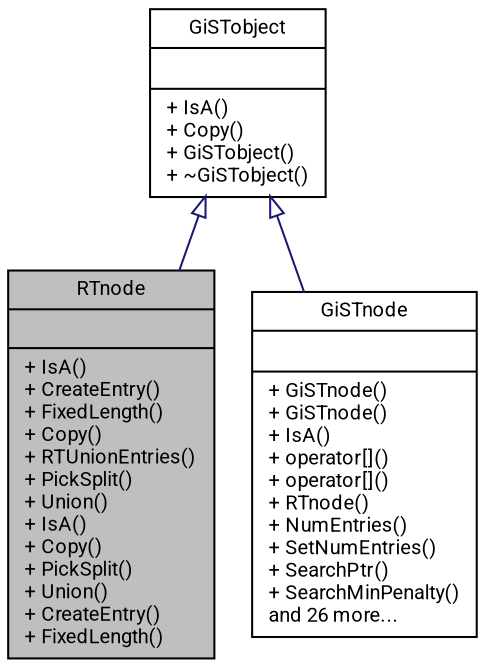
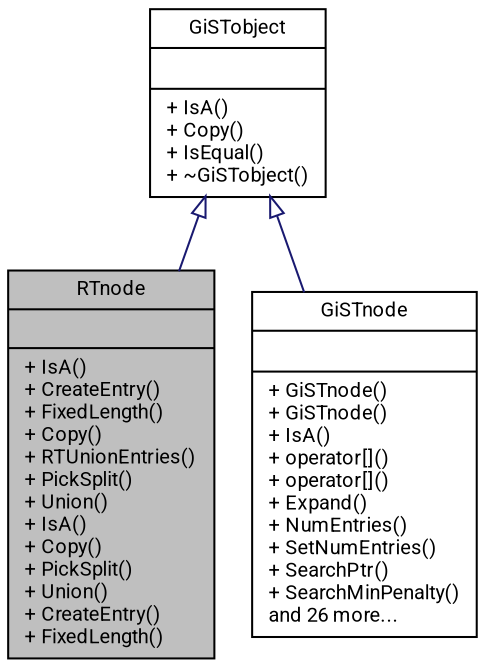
(232, 153) -> (216, 153)
(320, 503) -> (318, 503)
